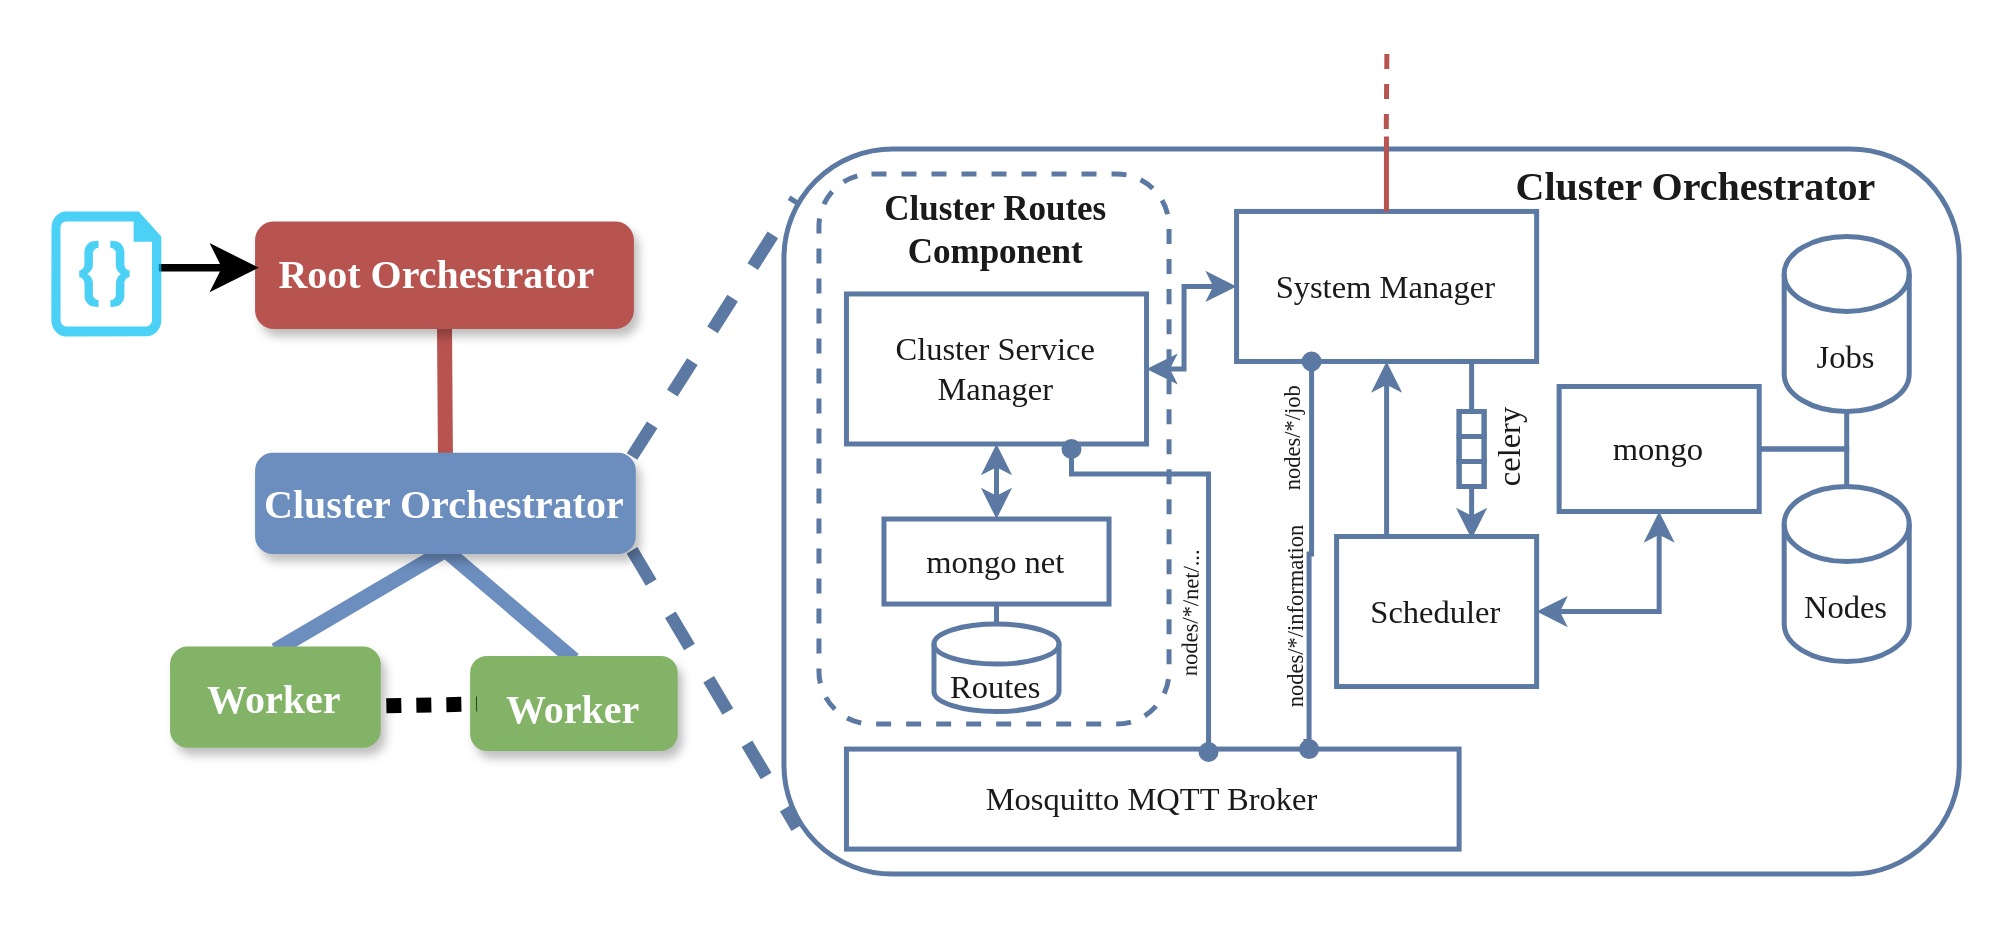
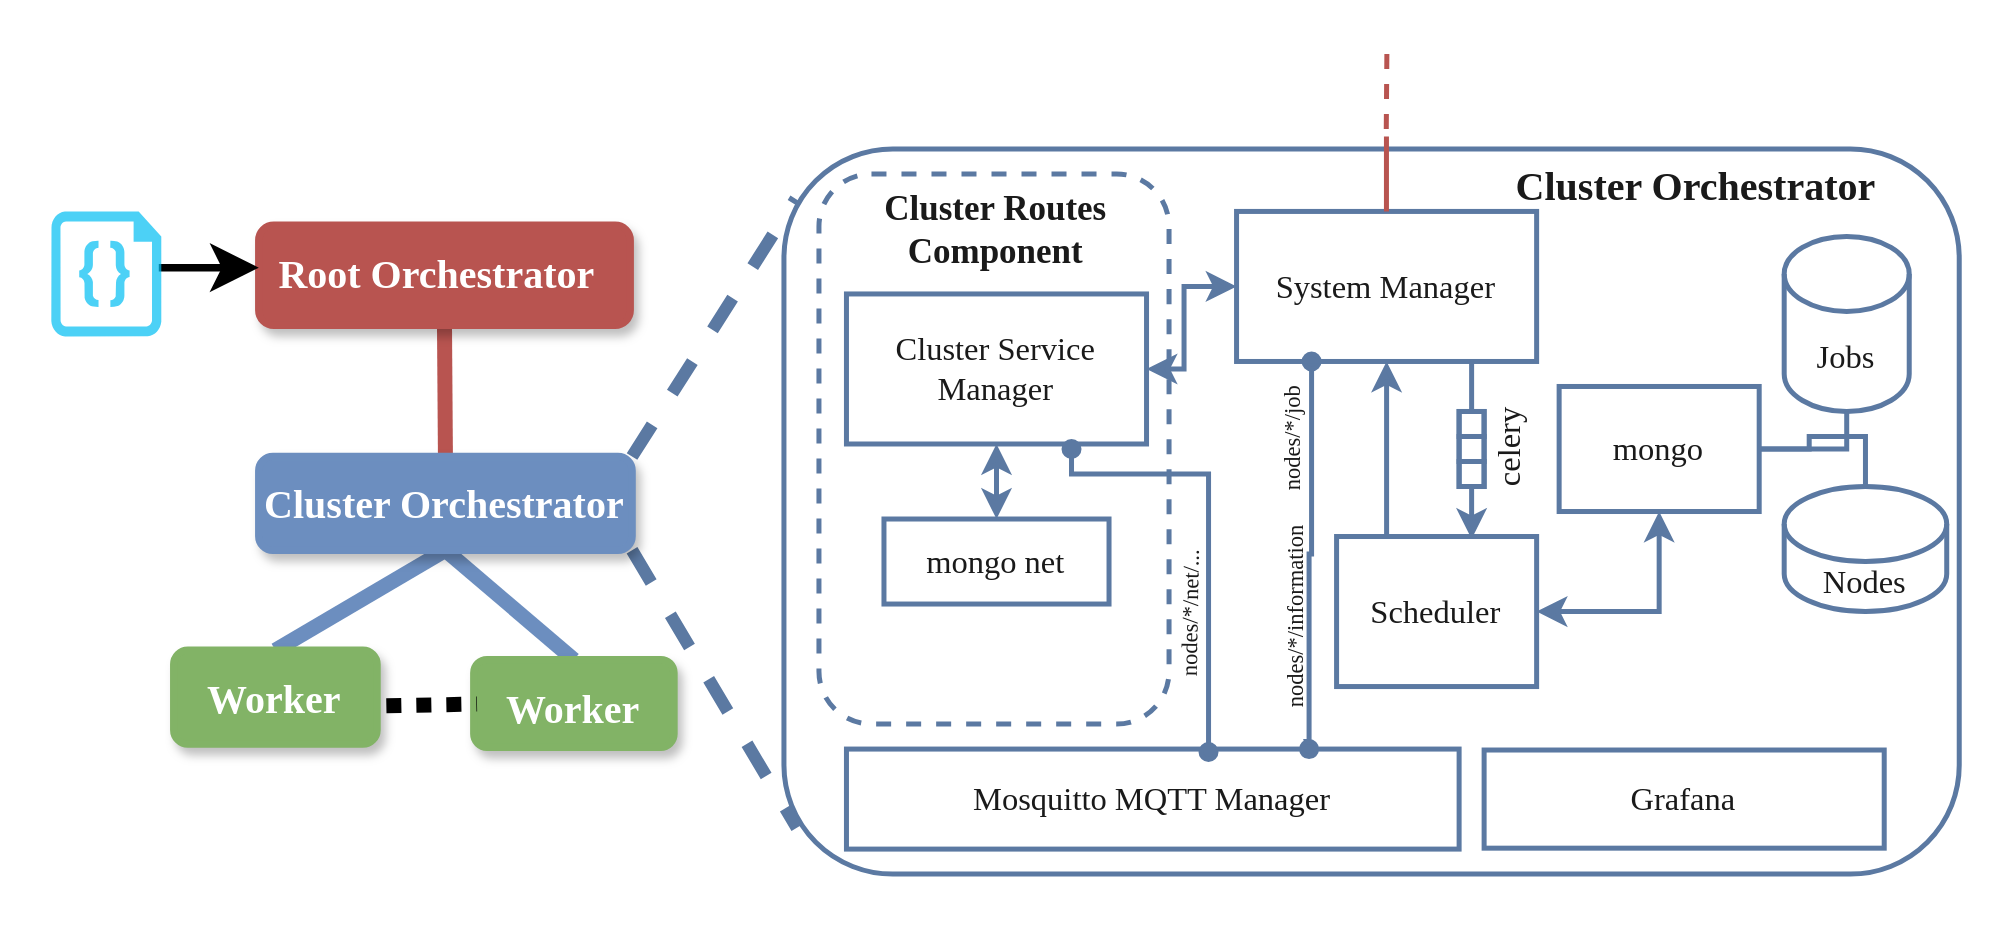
(1846, 574) -> (1865, 549)
(996, 612) -> none
(996, 668) -> none
(1153, 799) -> (1153, 799)
none -> (1684, 799)
